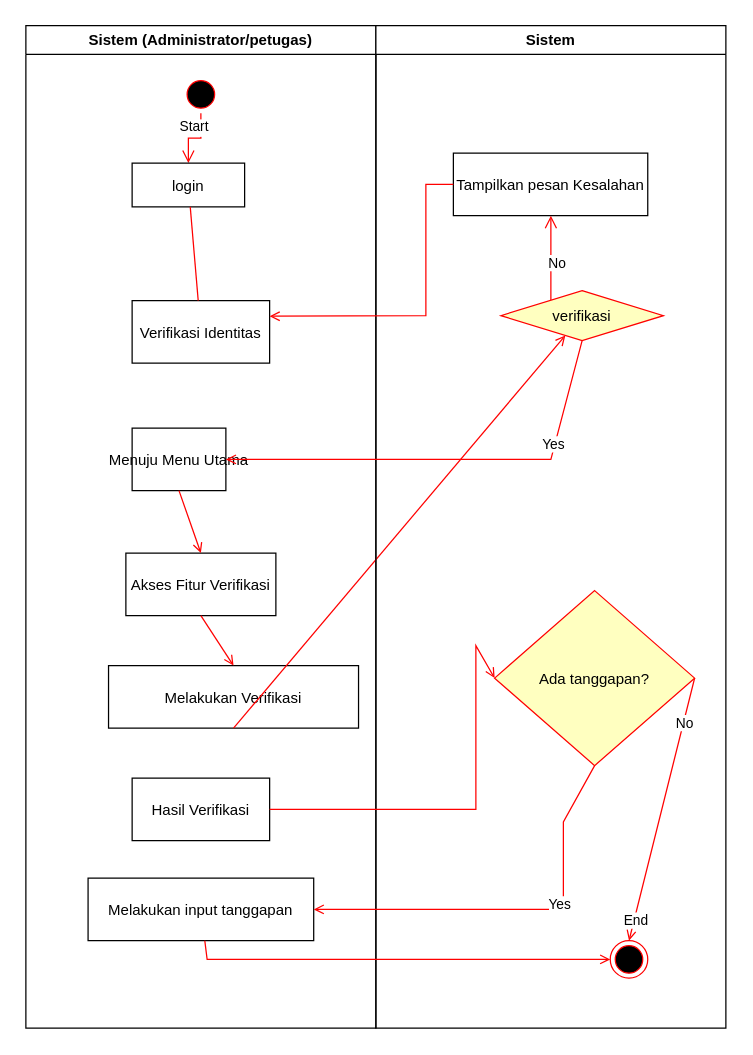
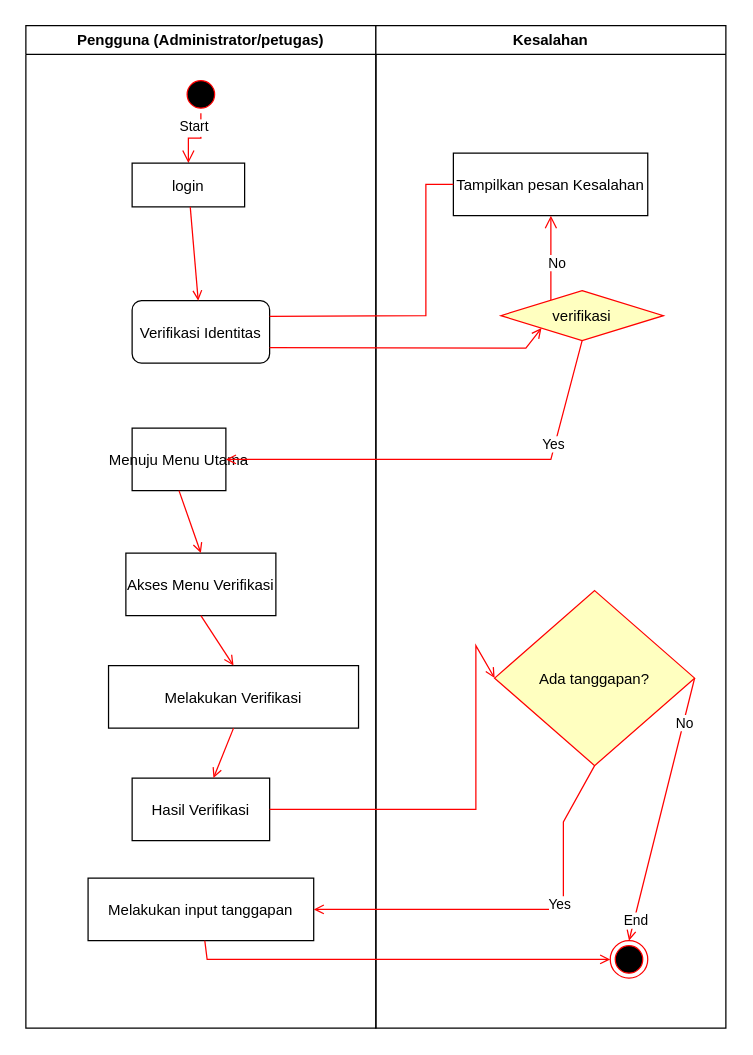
(201, 41) -> (201, 41)
(551, 41) -> (551, 41)
(197, 295) -> (197, 295)
(275, 316) -> (274, 316)
(201, 332) -> (201, 332)
none -> (409, 348)
(470, 448) -> (224, 751)
(200, 585) -> (200, 585)
